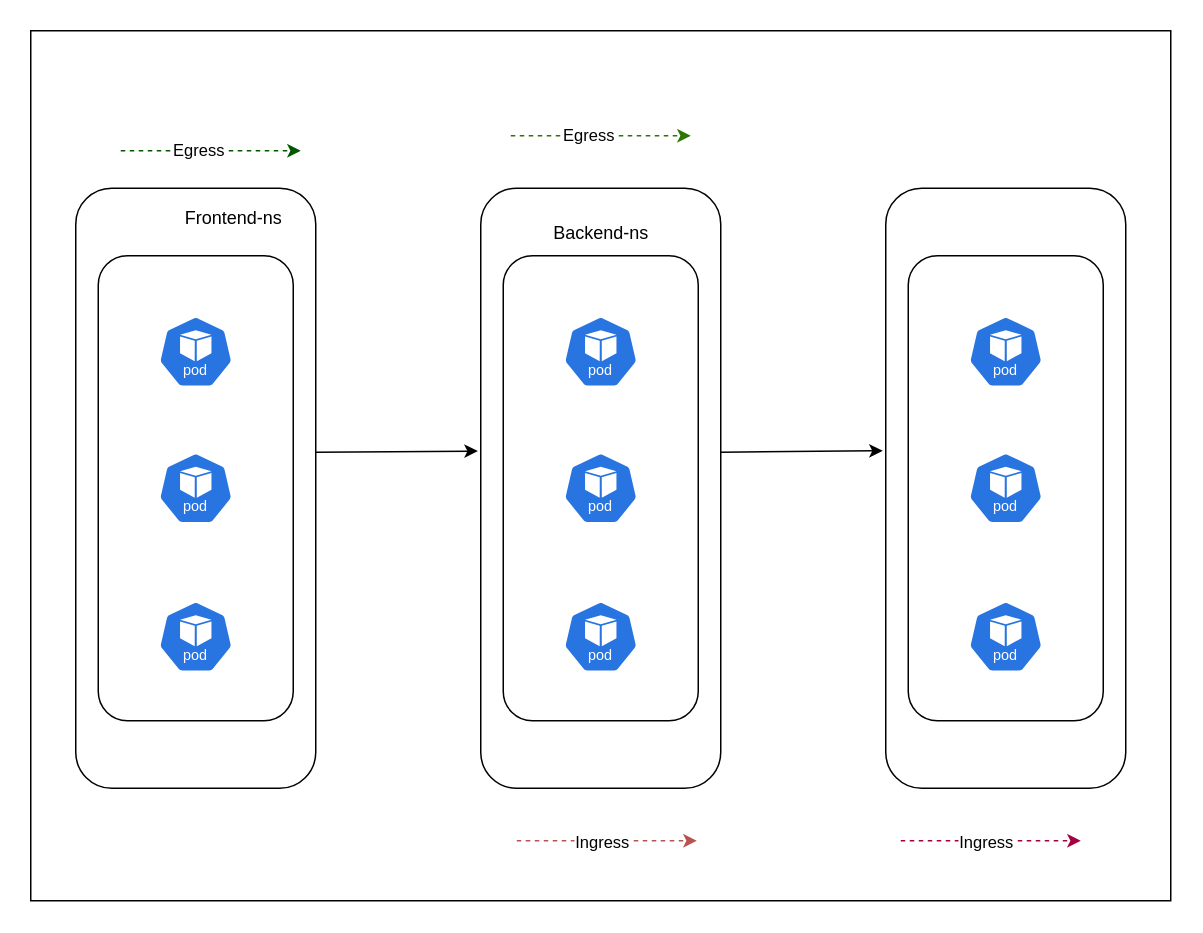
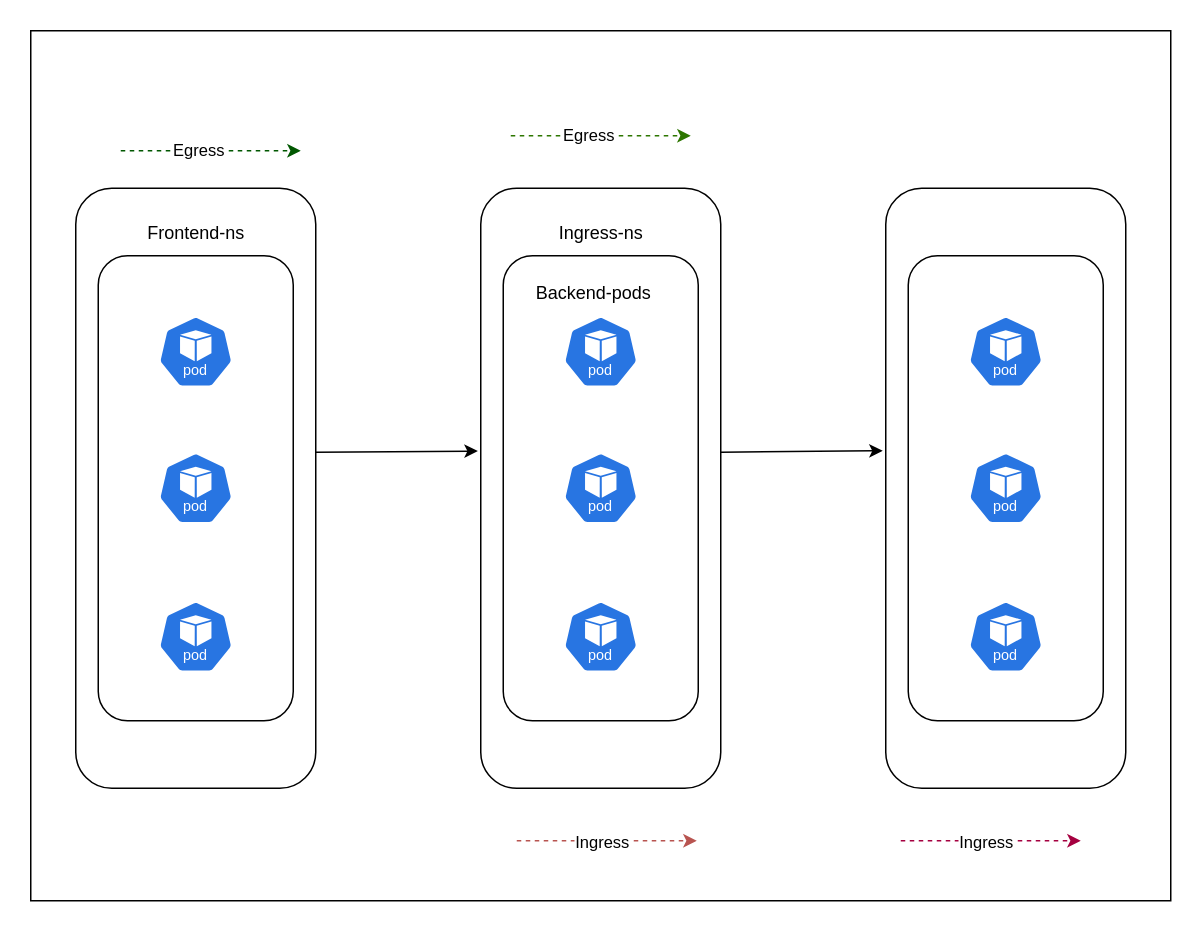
(233, 218) -> (196, 233)
(602, 233) -> (602, 233)
none -> (593, 293)
